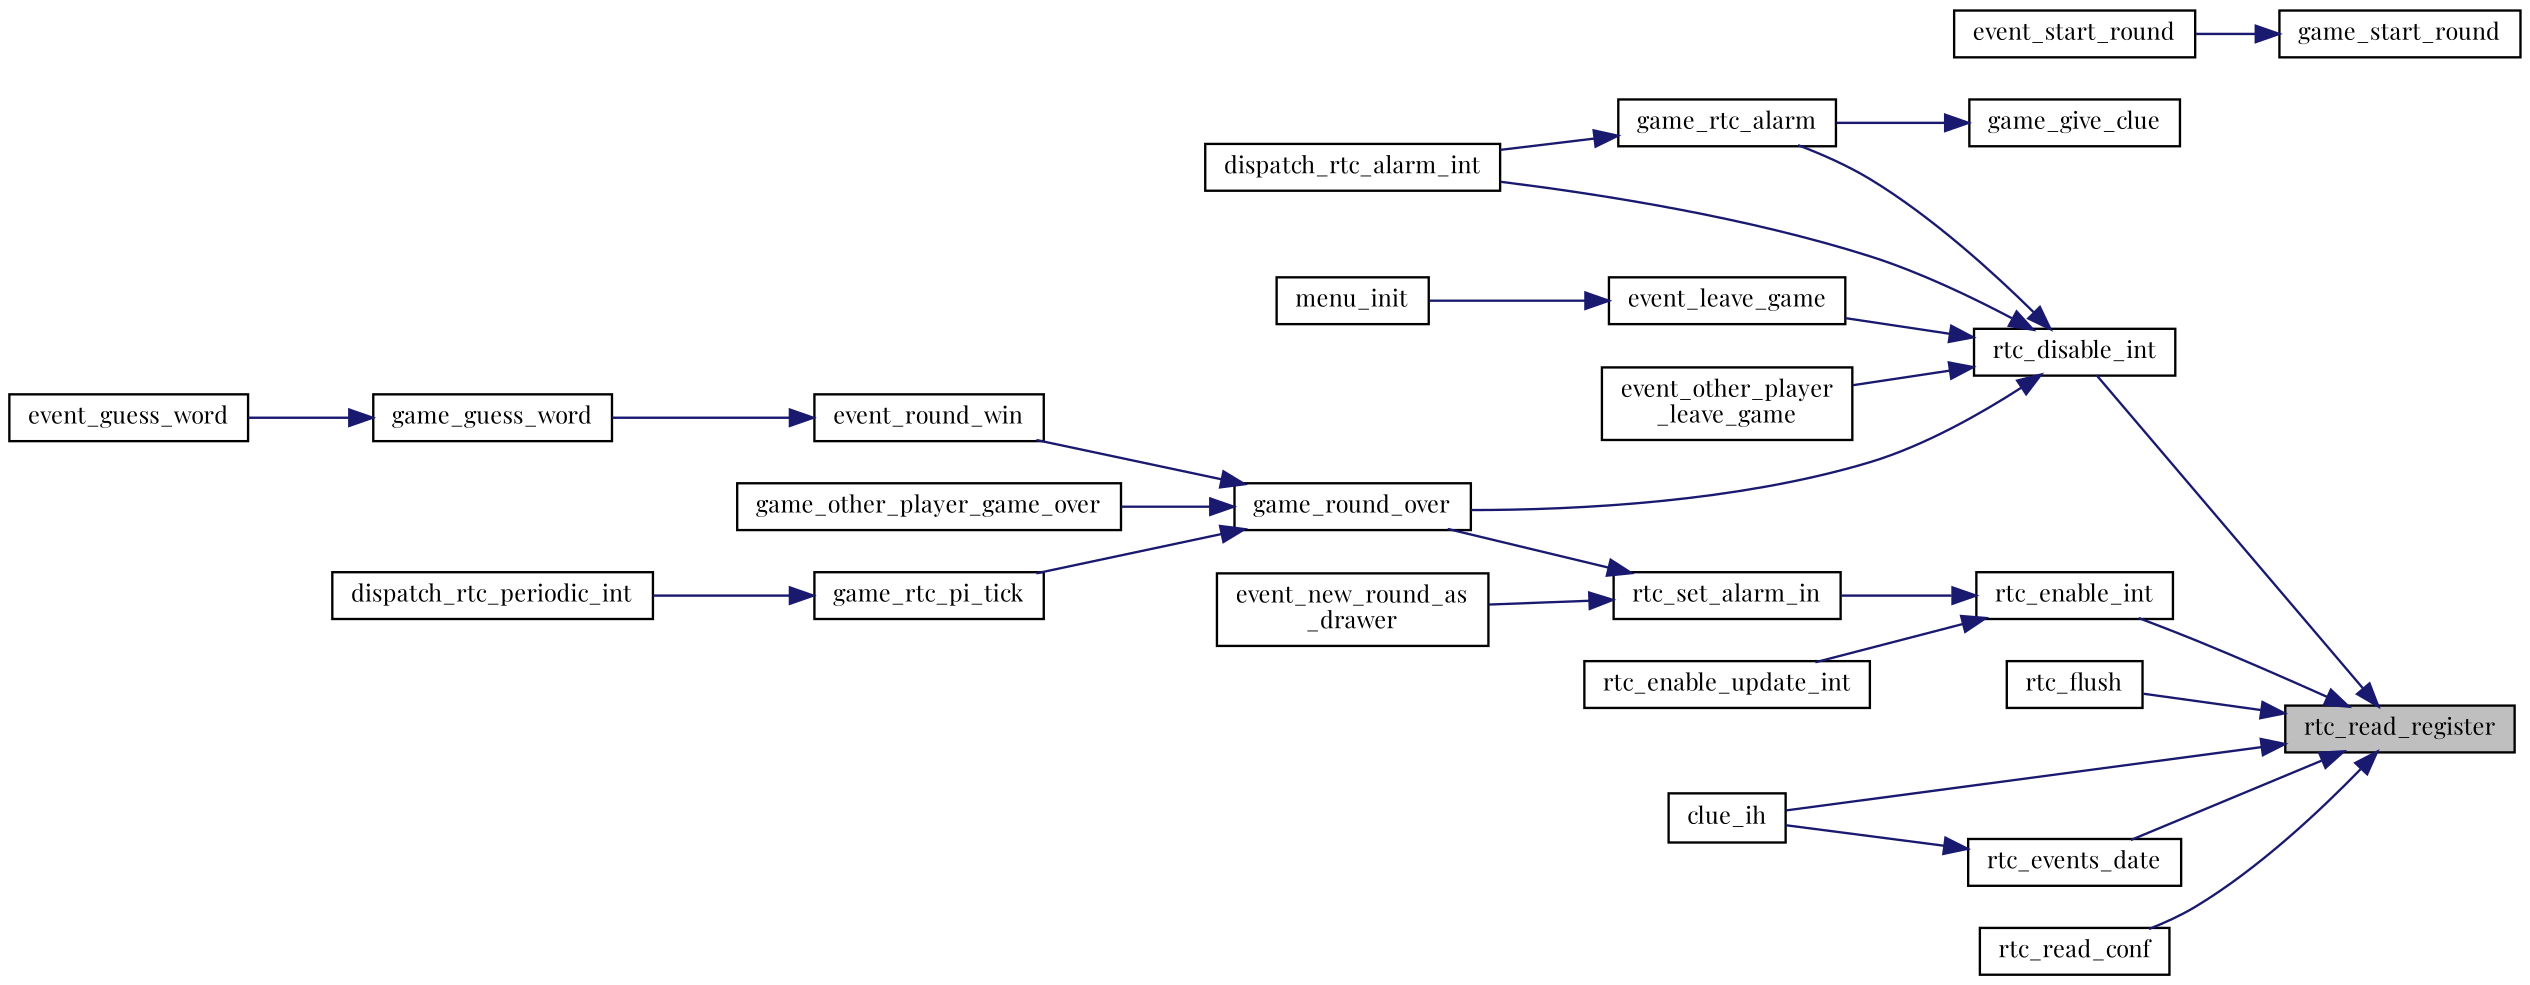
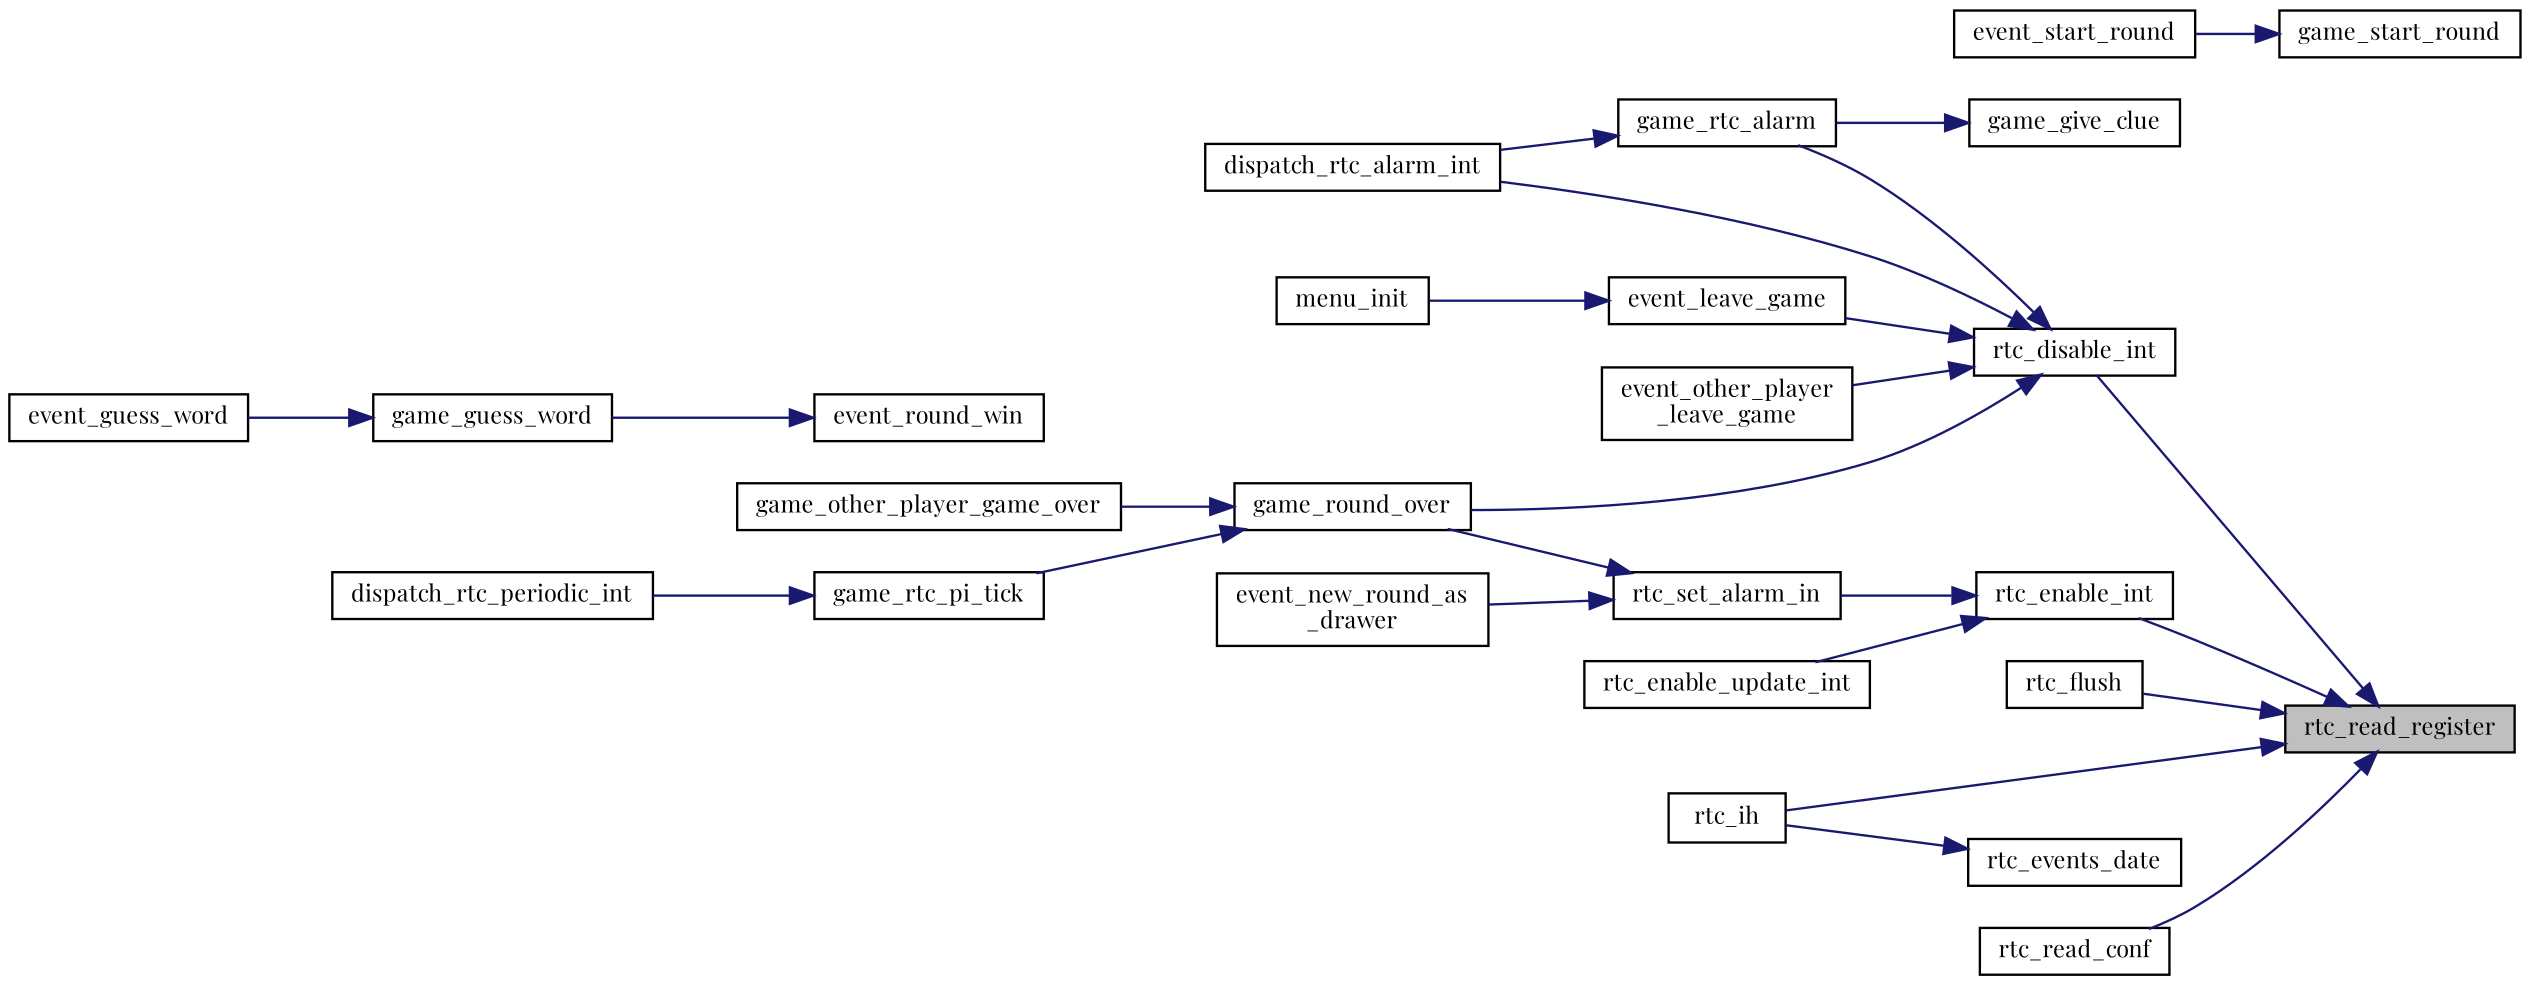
(1129, 460) -> none
(2226, 800) -> none
(1727, 818) -> (1727, 818)
